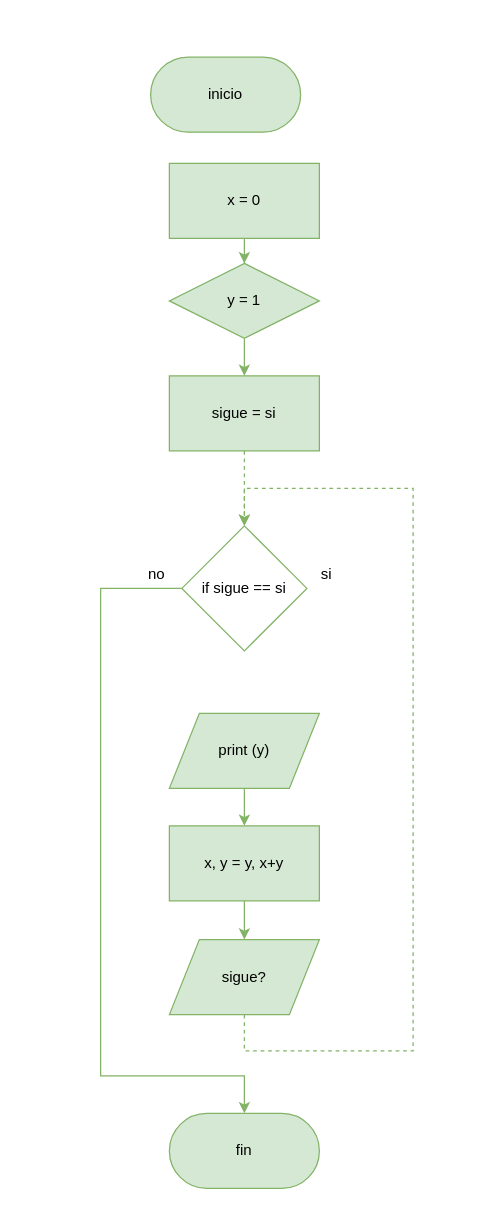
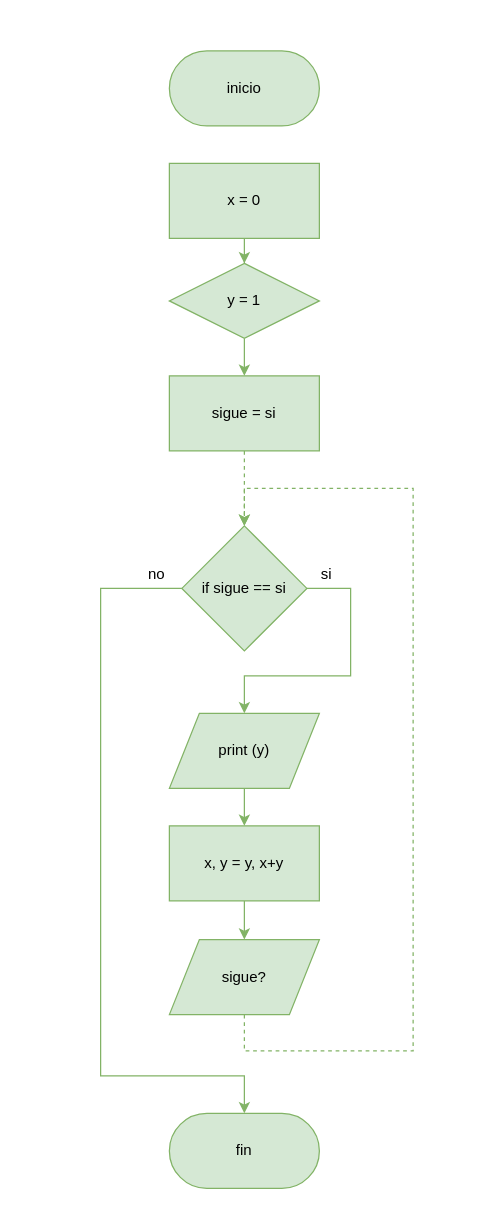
(226, 94) -> (244, 88)
(244, 588) -> (244, 588)
none -> (349, 676)
